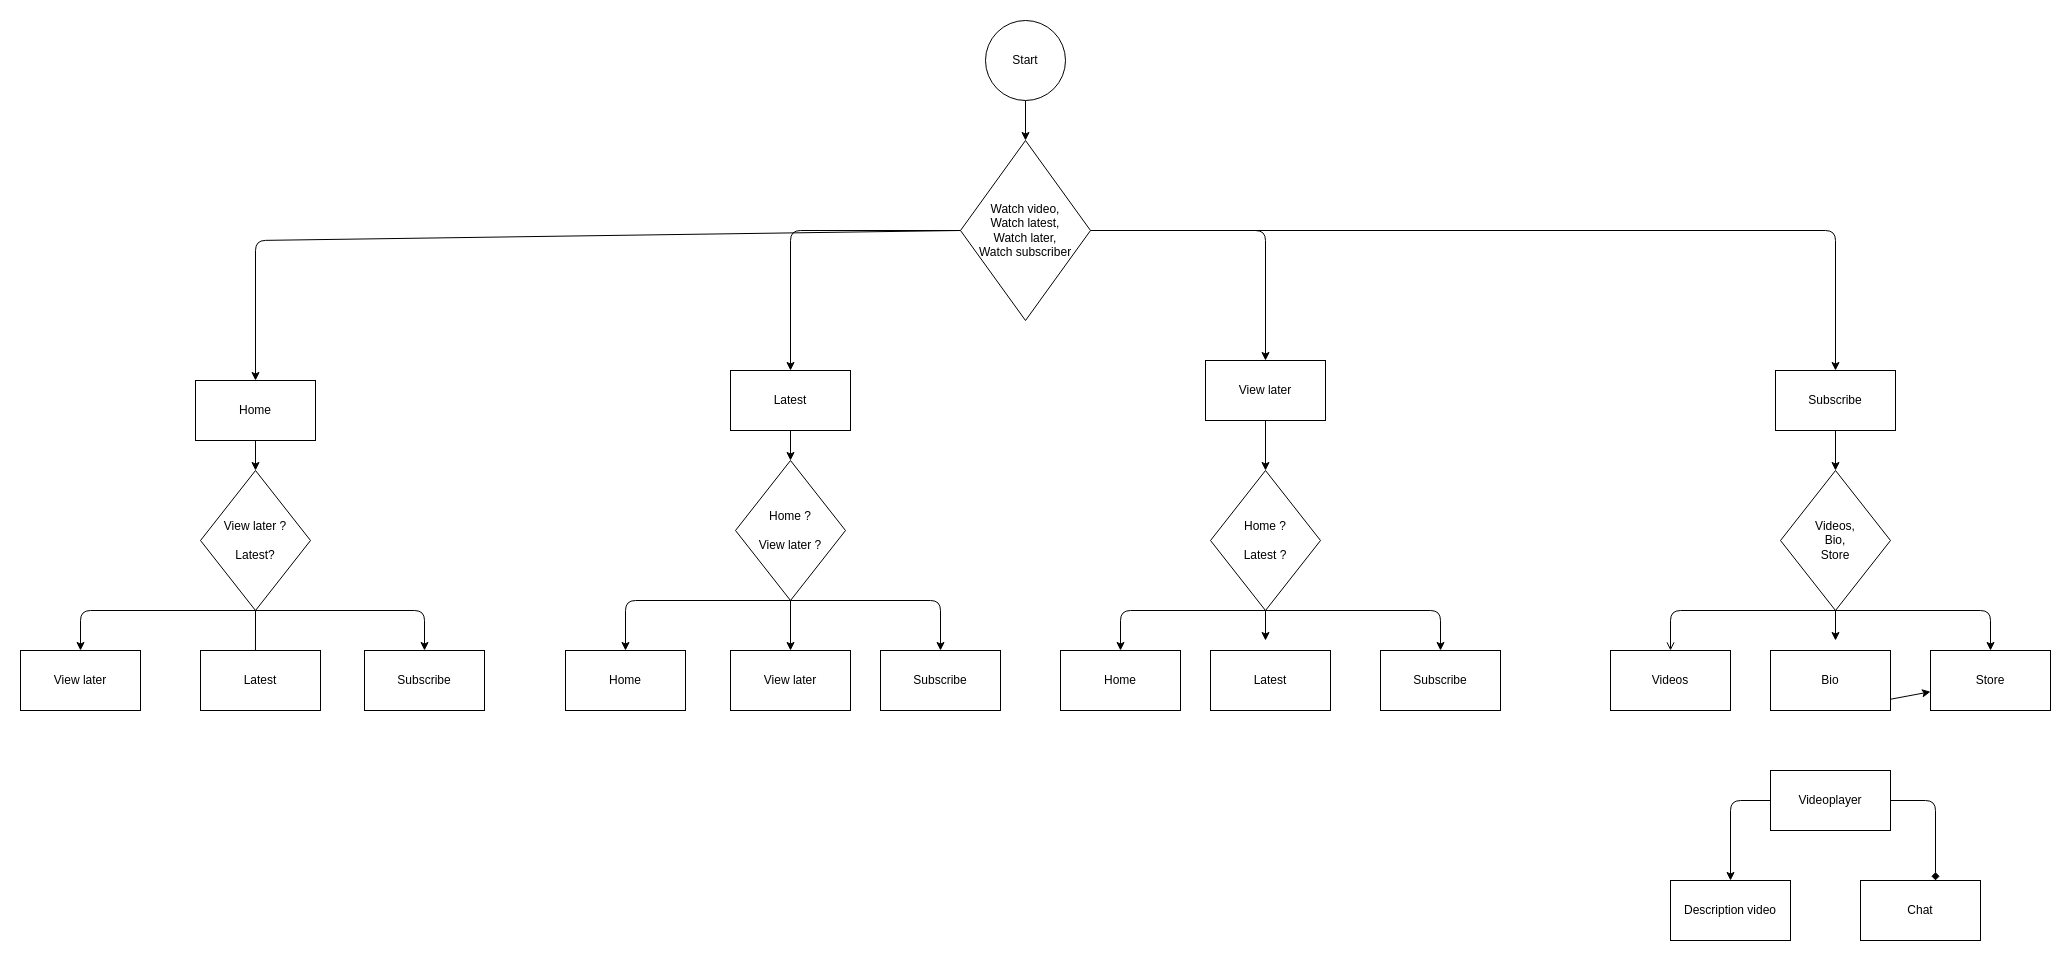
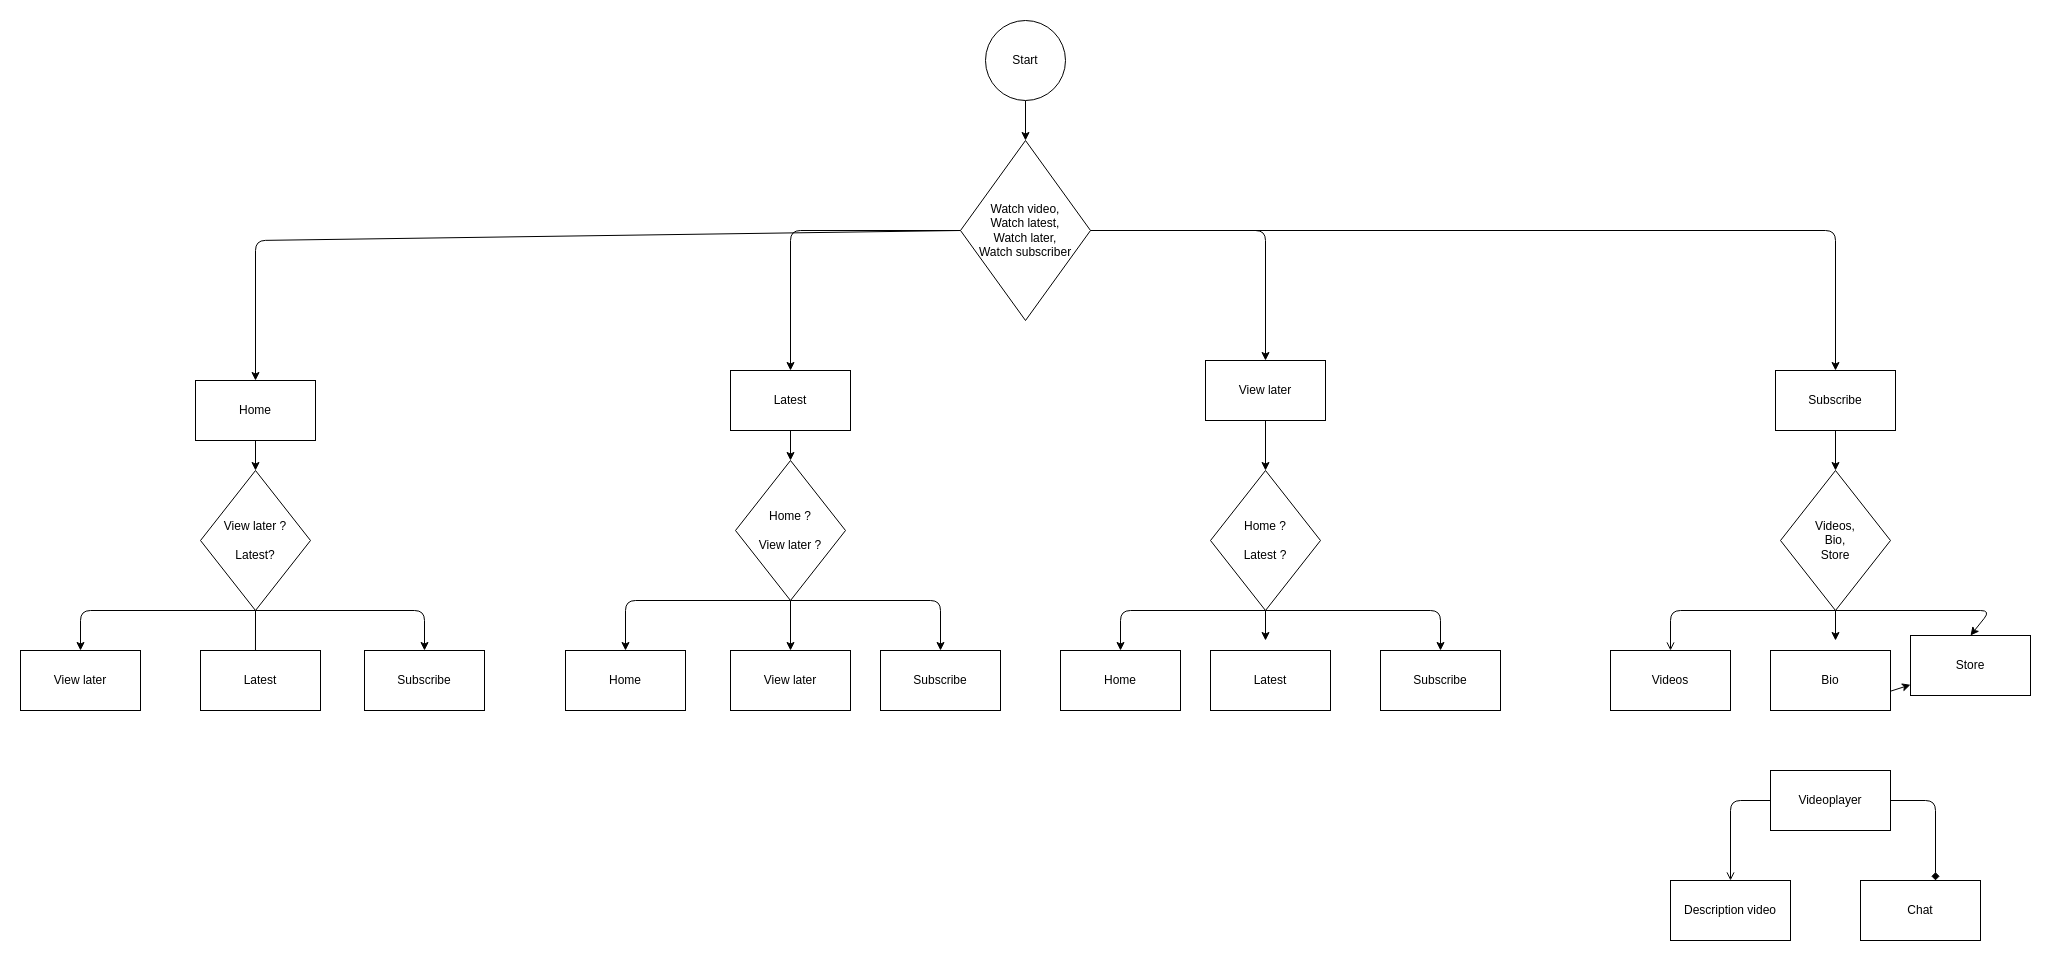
(1991, 681) -> (1971, 666)
(1731, 872) -> (1731, 874)
